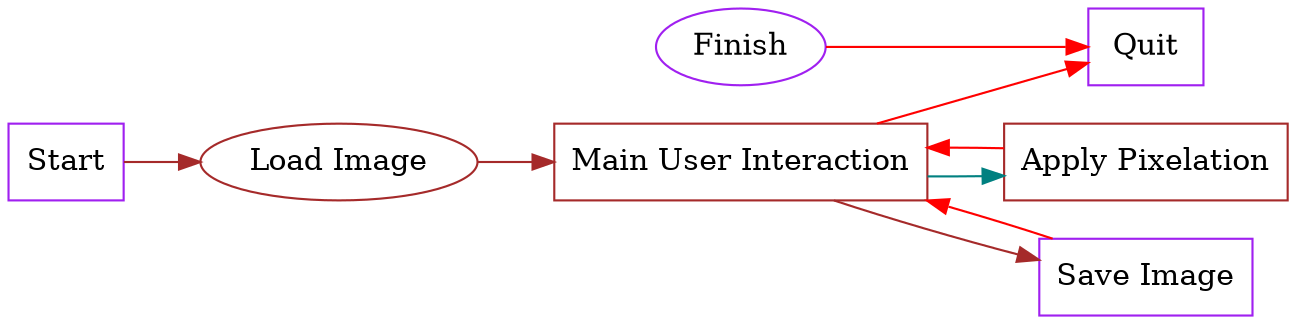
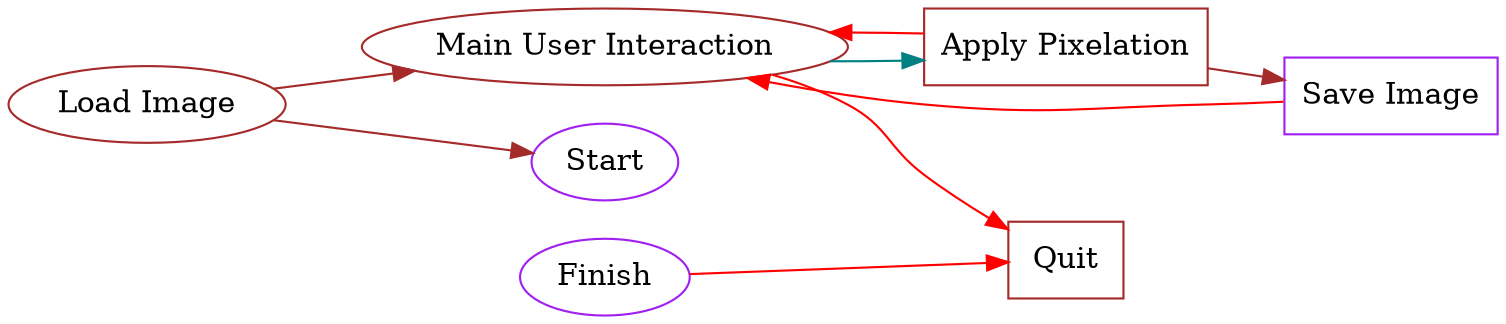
(1146, 47) -> (1066, 260)
(66, 162) -> (605, 162)
(151, 162) -> (393, 135)
(741, 162) -> (605, 47)
(926, 229) -> (1235, 72)
